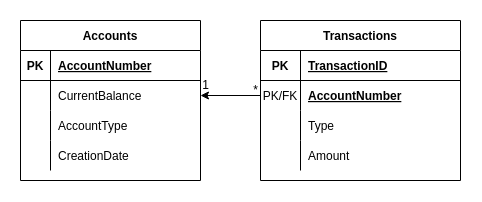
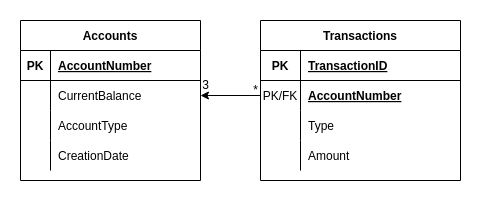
(206, 86) -> (206, 86)
